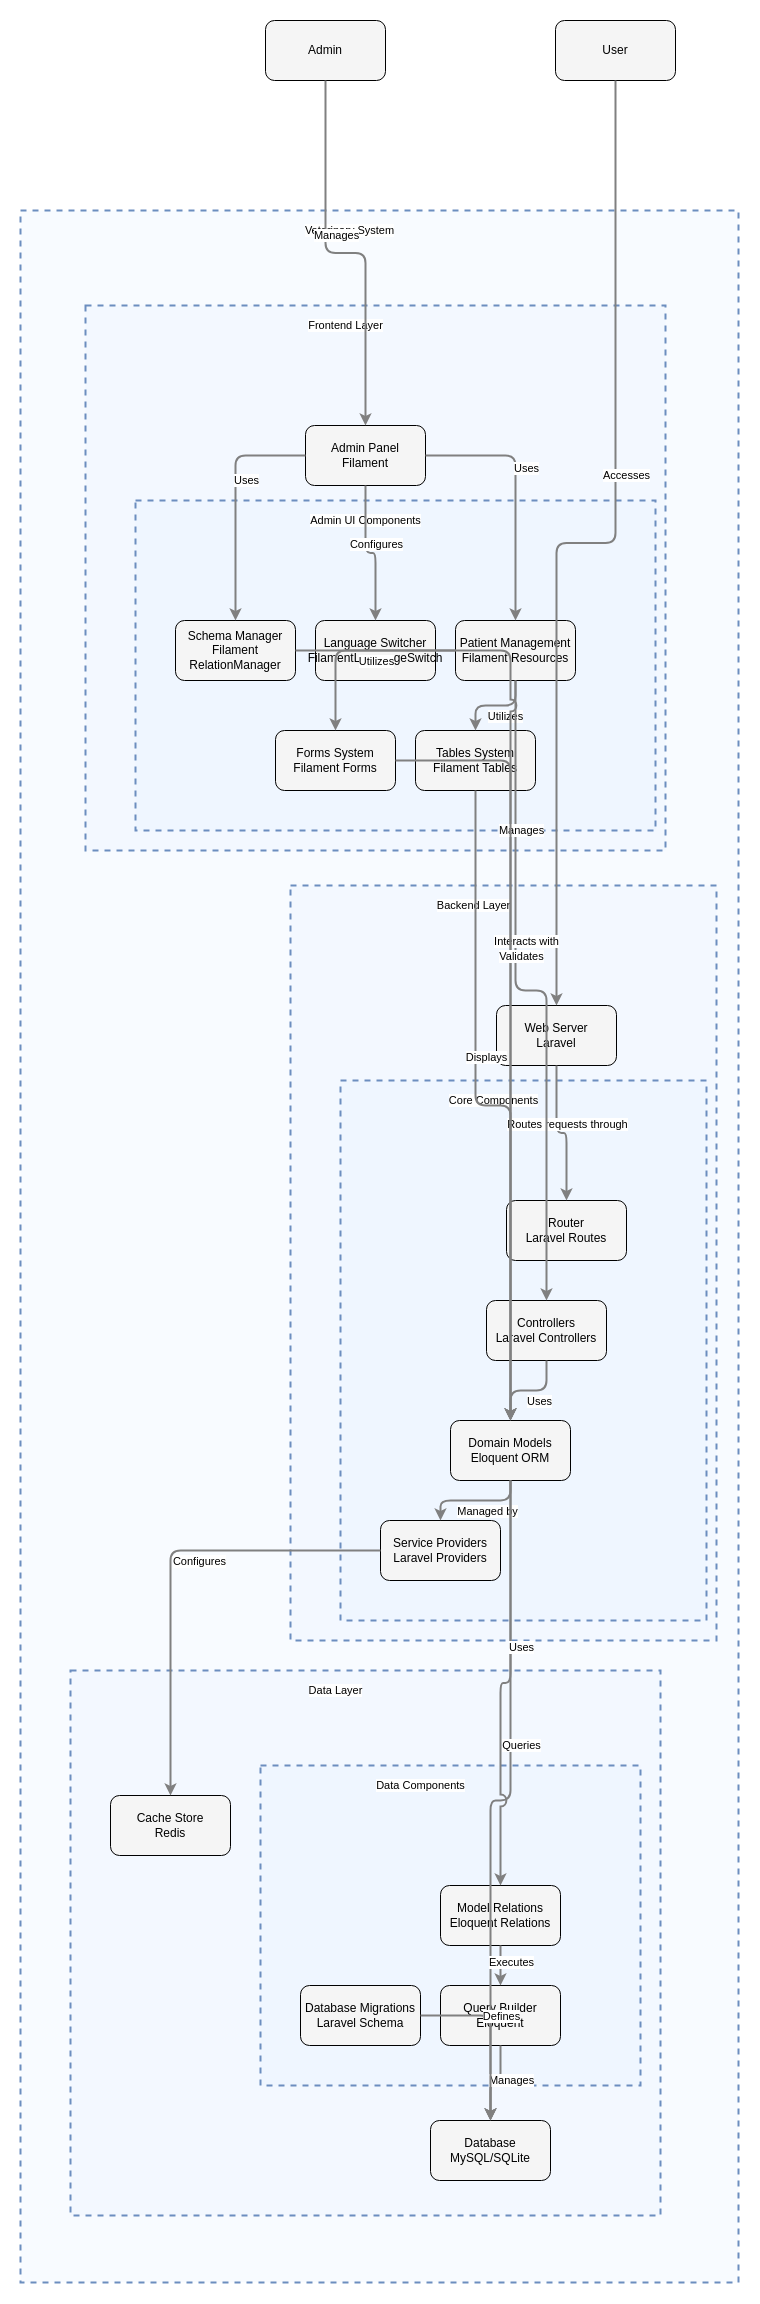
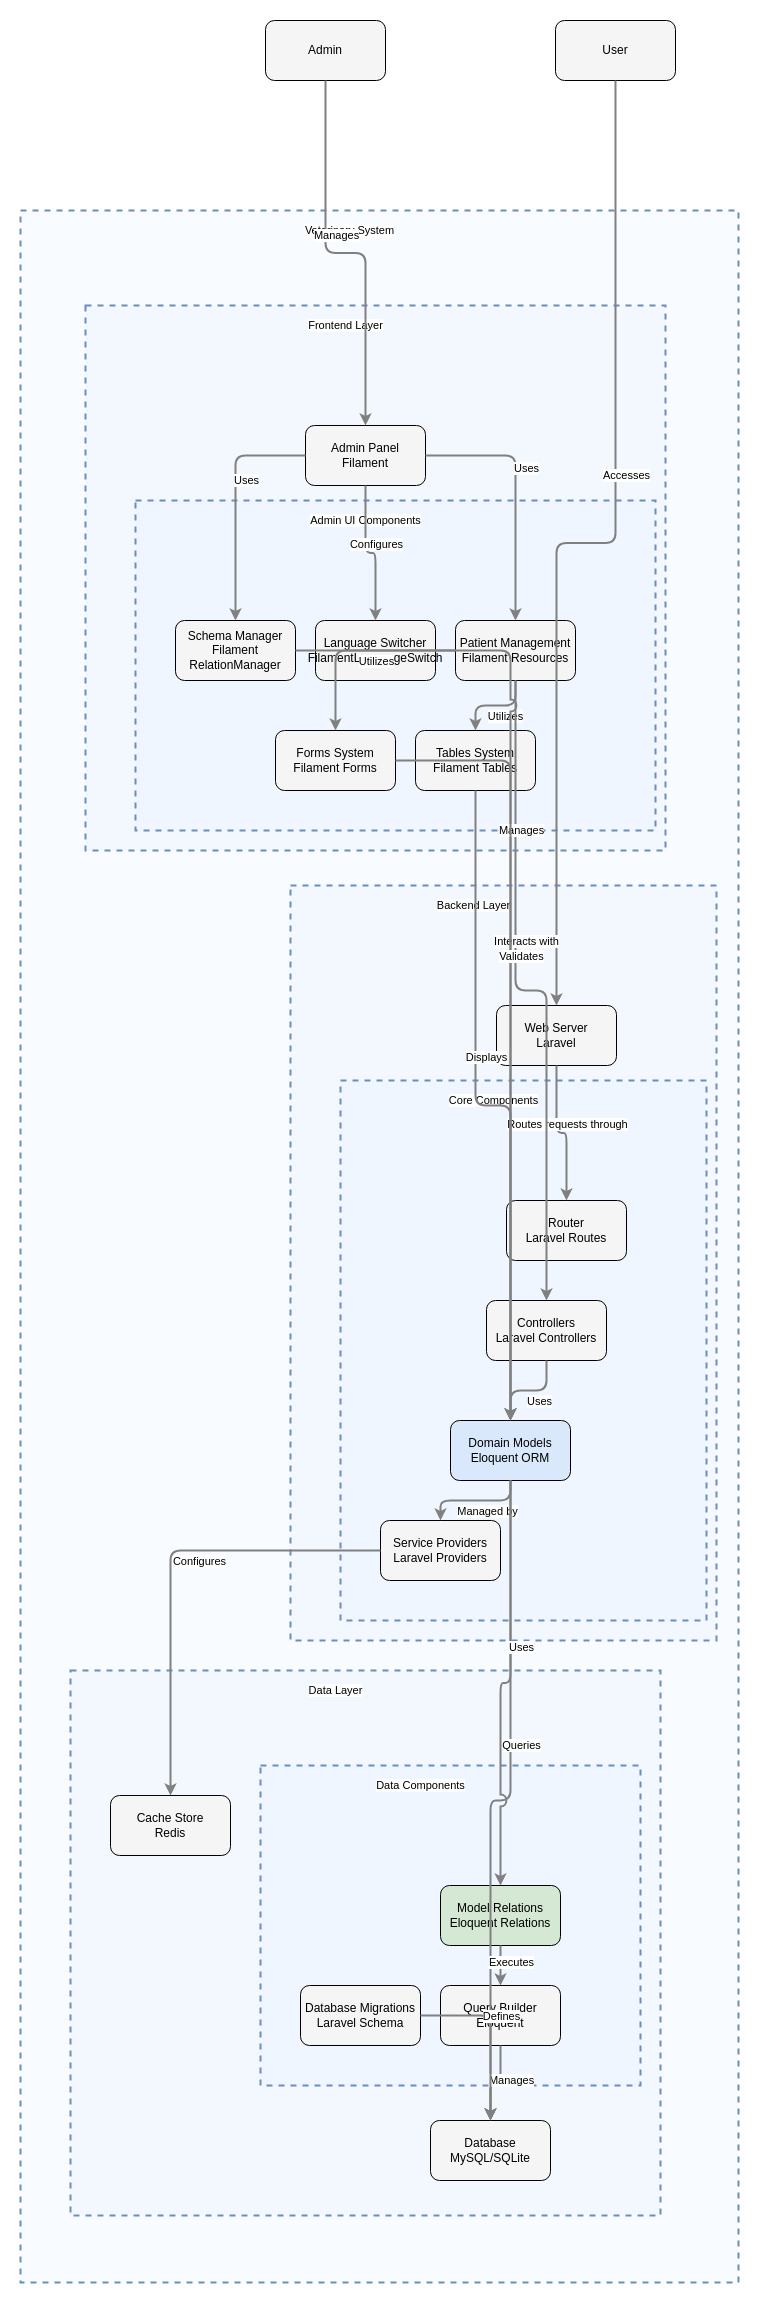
(511, 1451) -> (511, 1451)
(501, 1916) -> (501, 1916)
